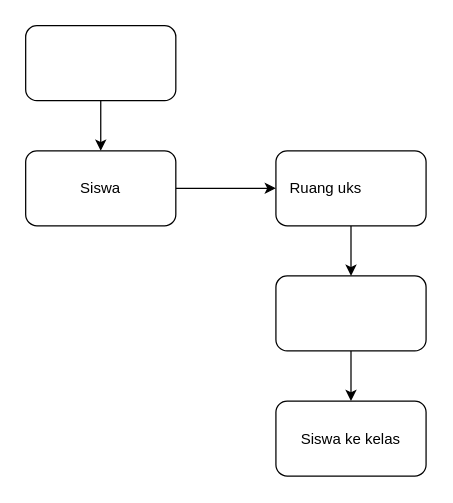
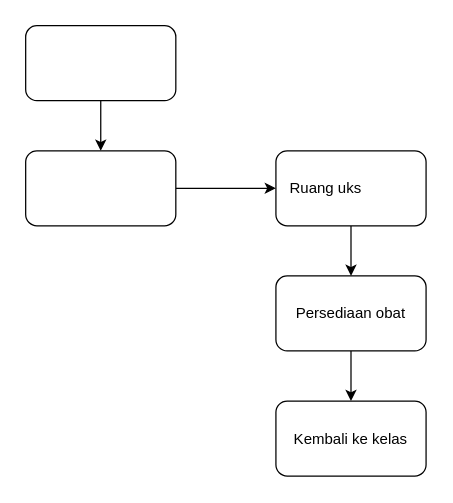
(101, 188) -> none
none -> (351, 313)
(351, 439) -> (351, 439)
